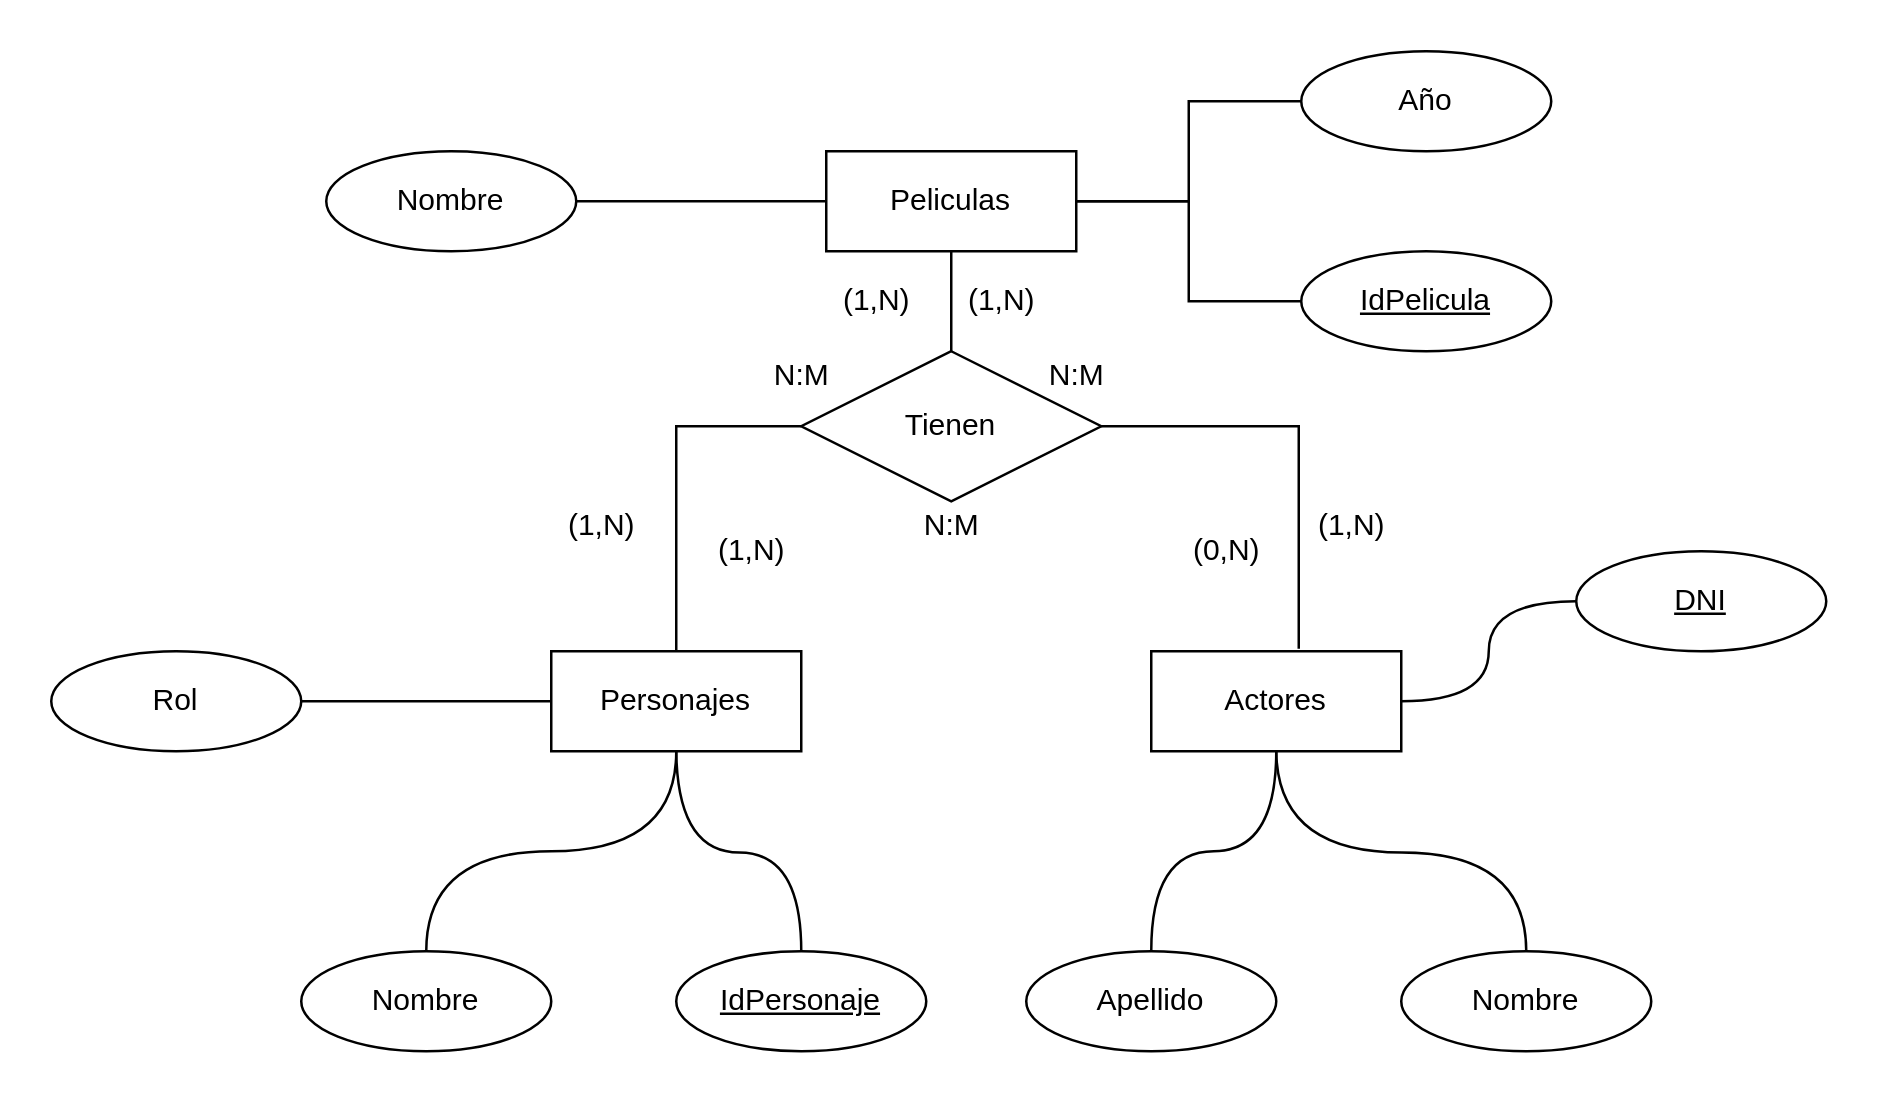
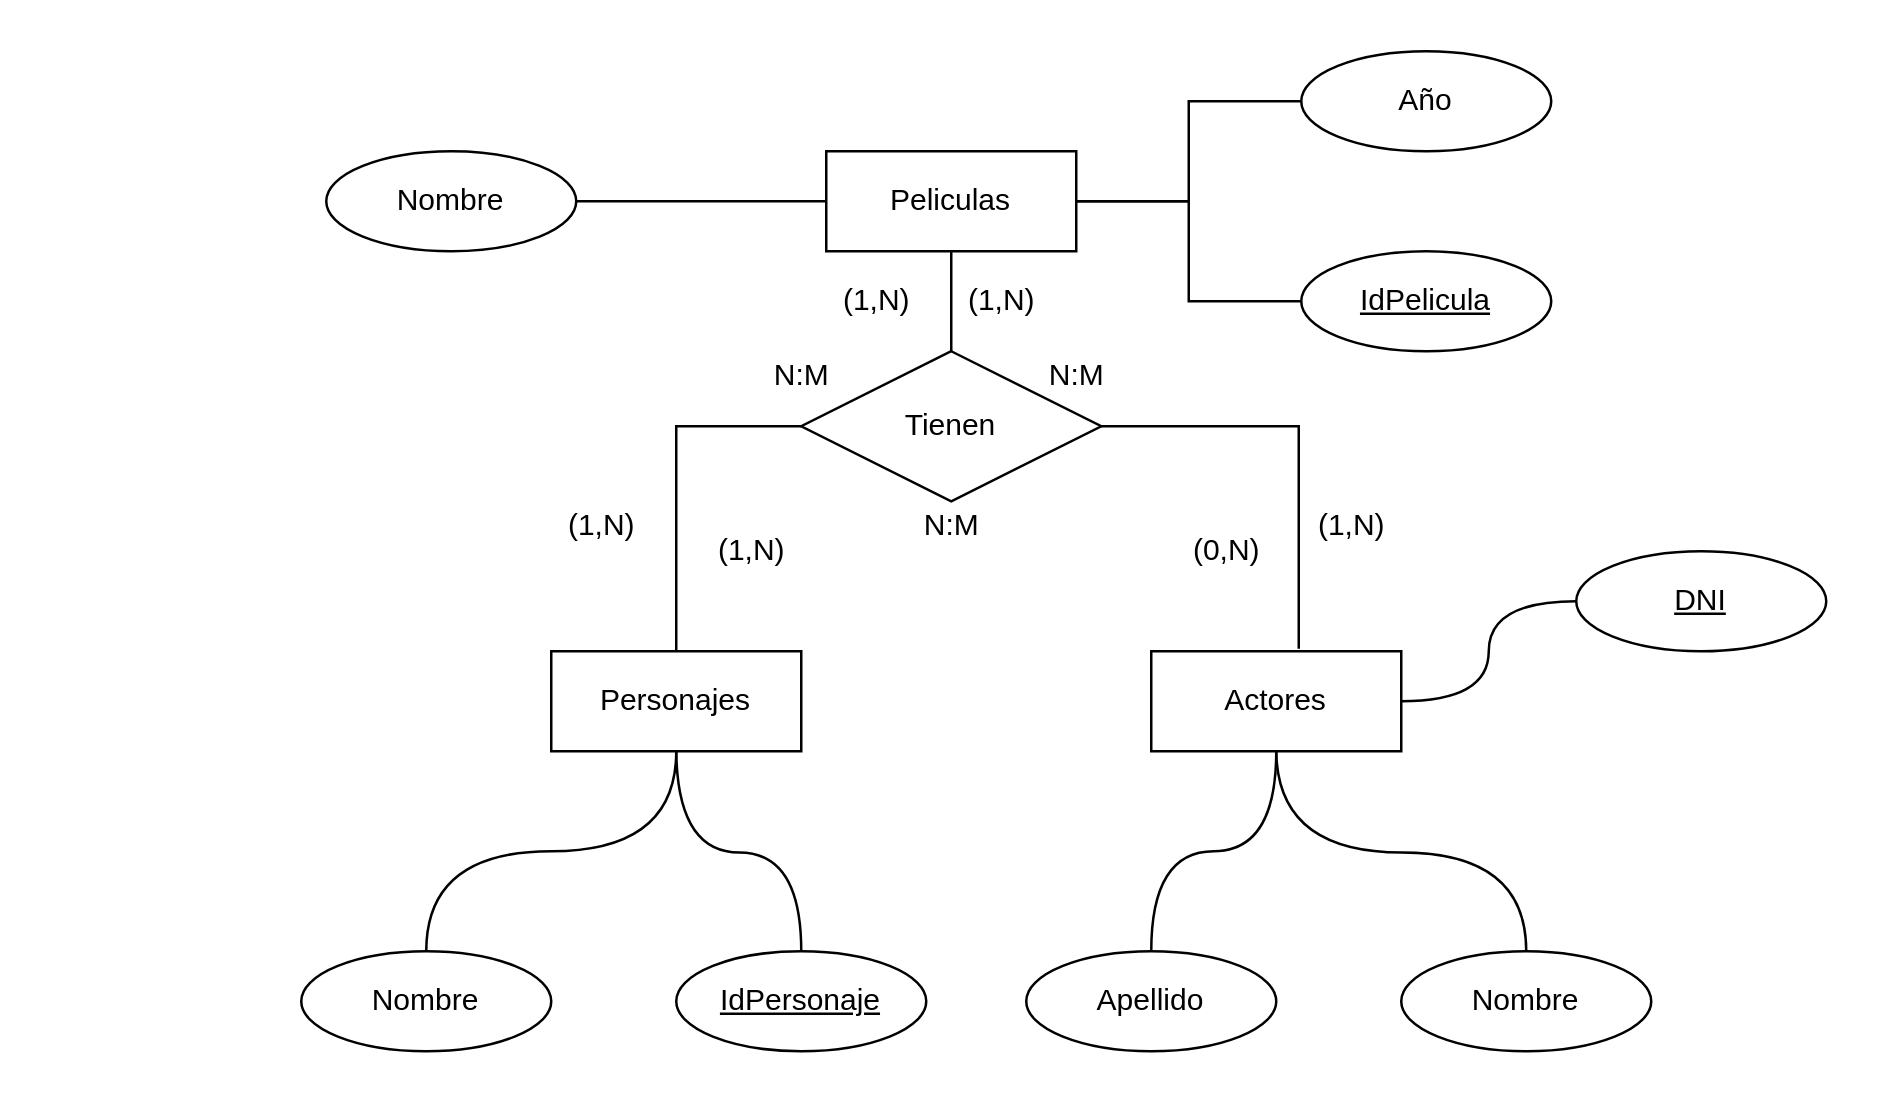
(176, 701) -> none
(427, 701) -> none
